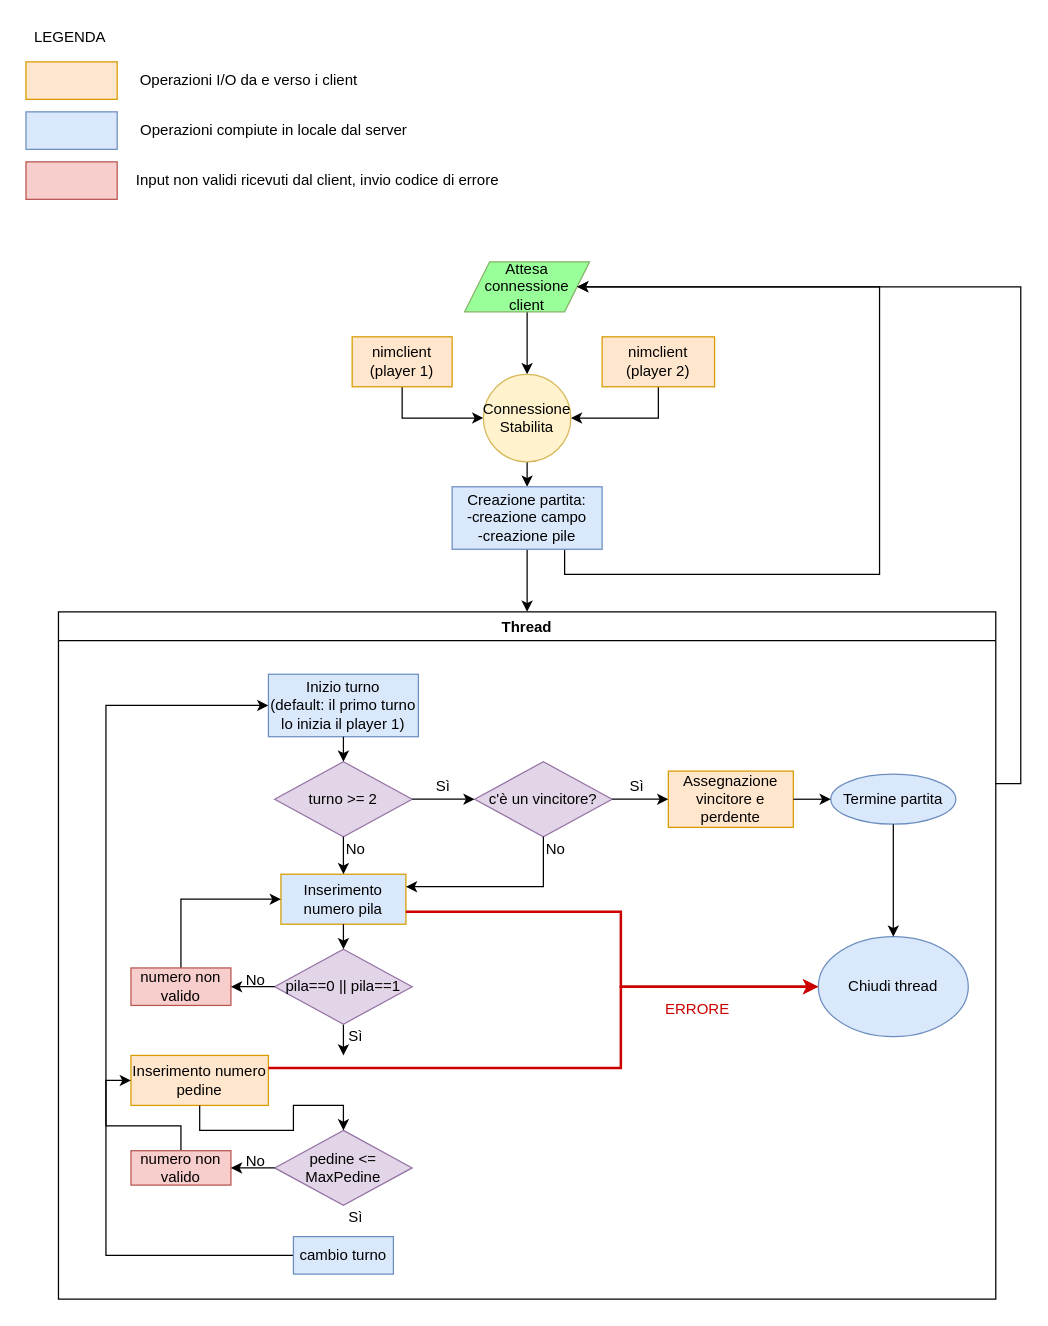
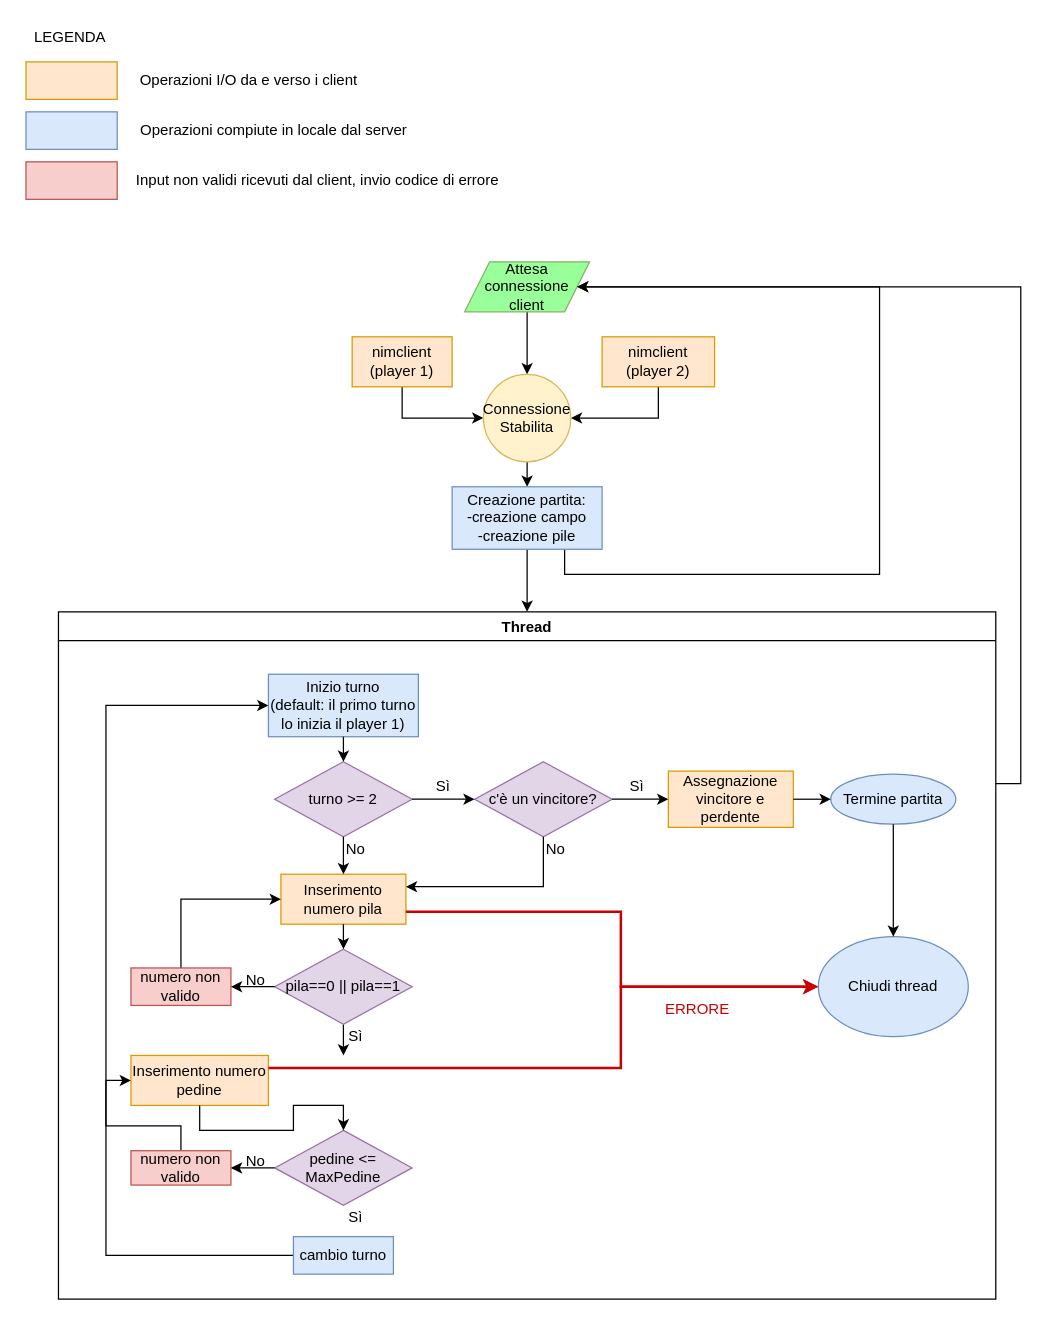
(343, 899) -> (343, 899)
